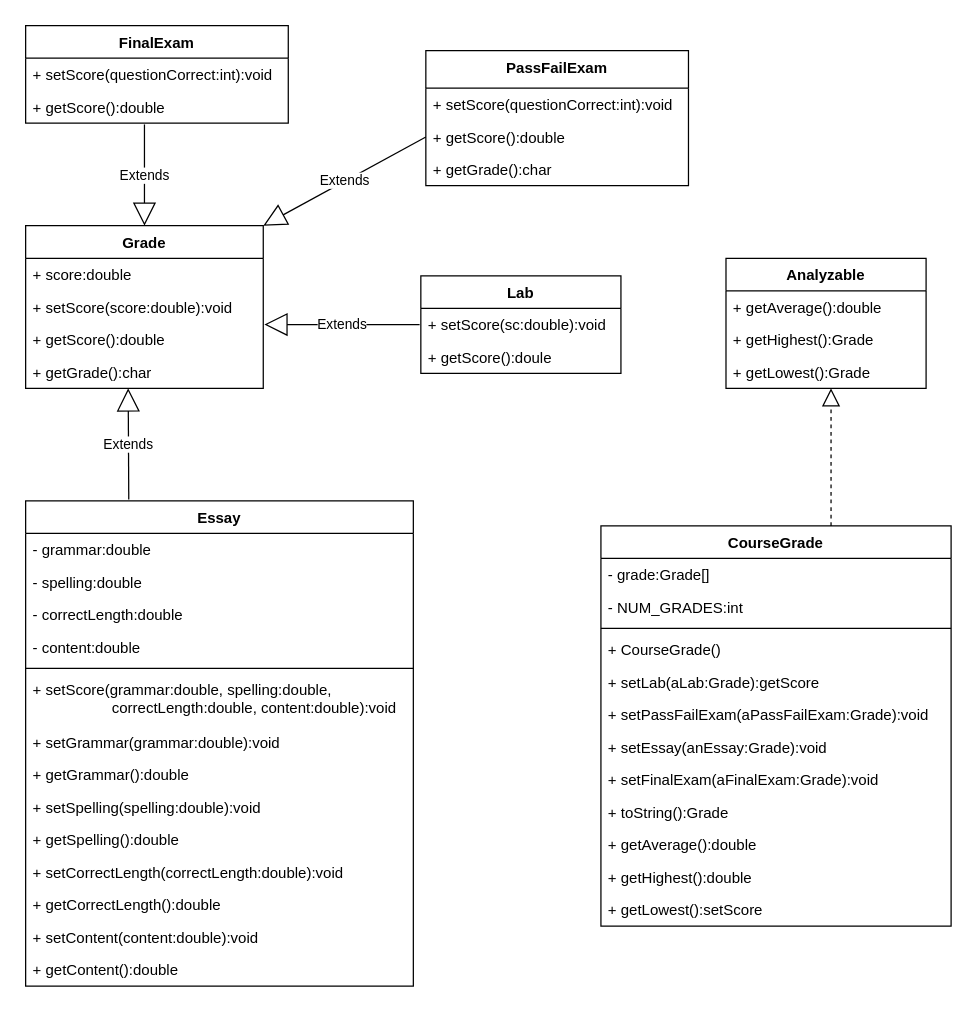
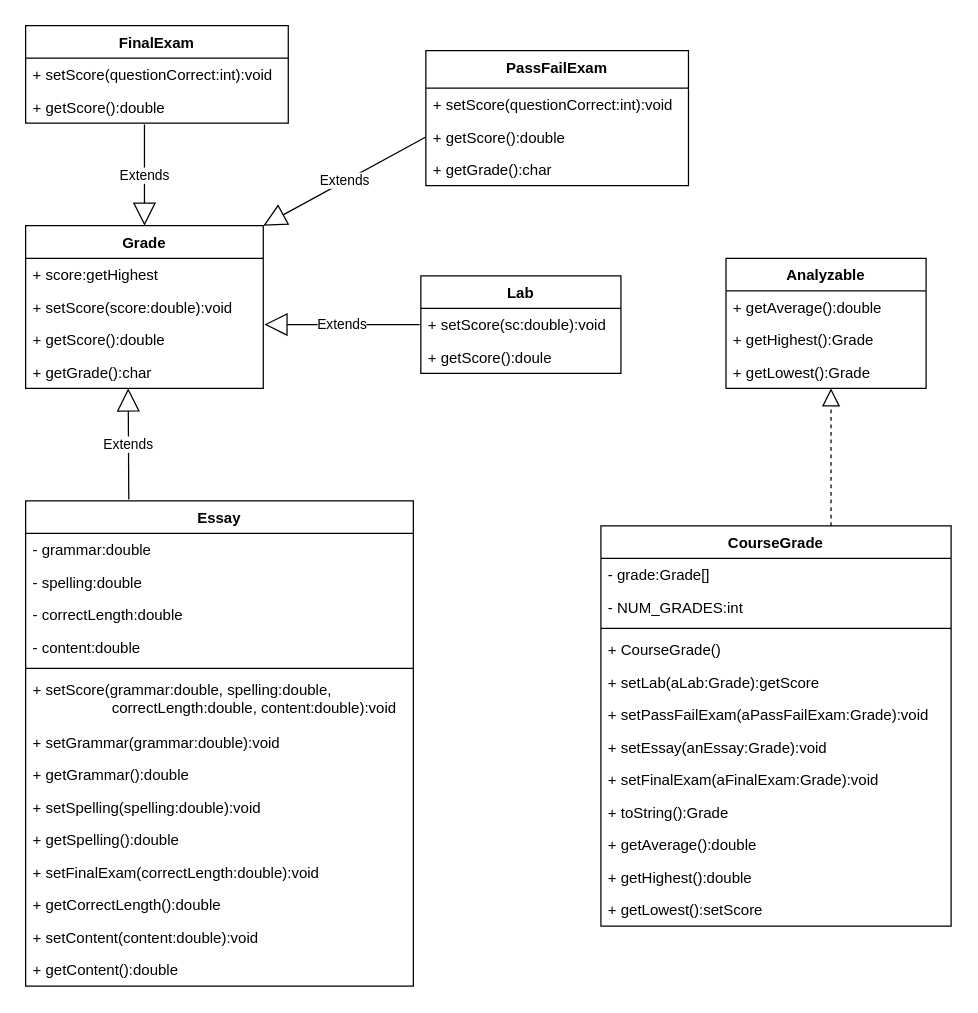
(85, 275) -> (102, 275)
(212, 873) -> (191, 873)
